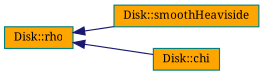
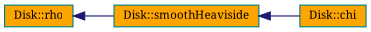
(119, 49) -> (285, 16)
